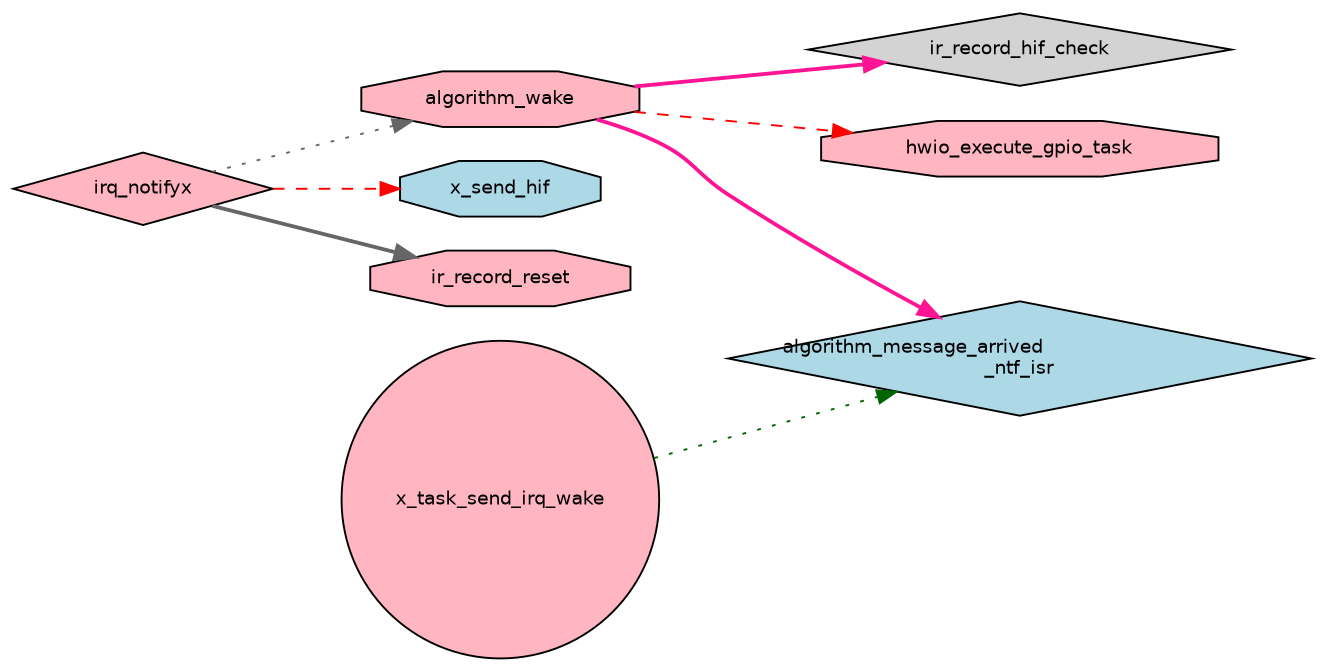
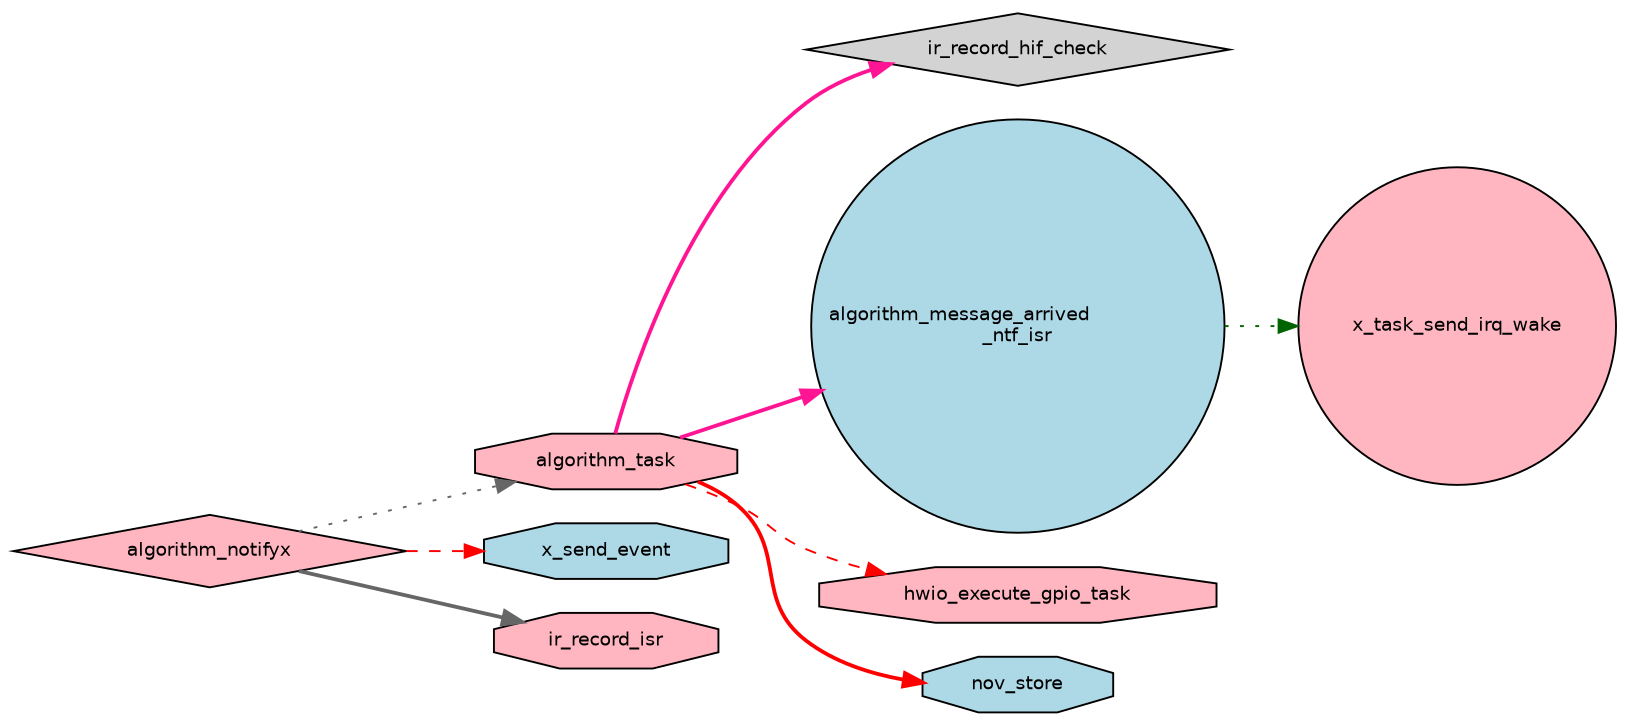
(500, 99) -> (606, 461)
(143, 189) -> (210, 551)
(500, 189) -> (606, 551)
(500, 278) -> (606, 641)
(1020, 359) -> (1018, 326)
(766, 428) -> (1251, 326)
none -> (1018, 685)
